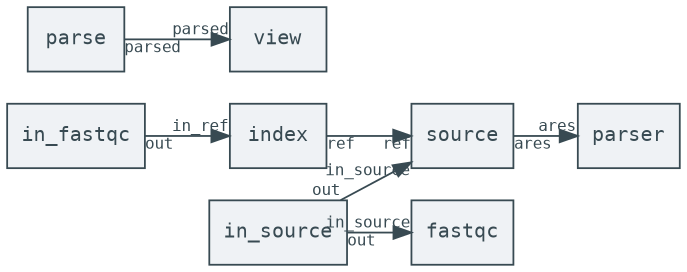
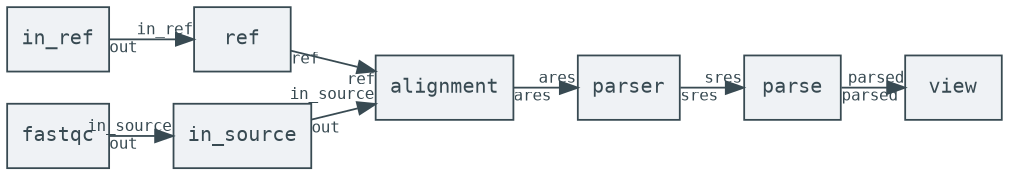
none -> (703, 88)
(76, 136) -> (58, 39)
(278, 136) -> (242, 39)
(462, 136) -> (445, 88)
(370, 233) -> (132, 136)
